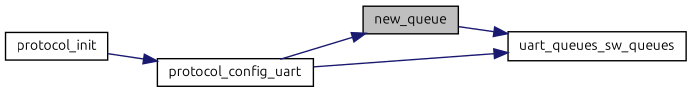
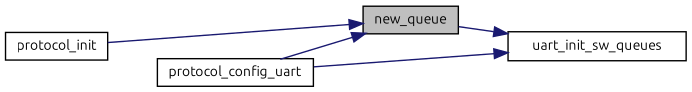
(597, 46) -> (597, 46)
(126, 56) -> (228, 34)
